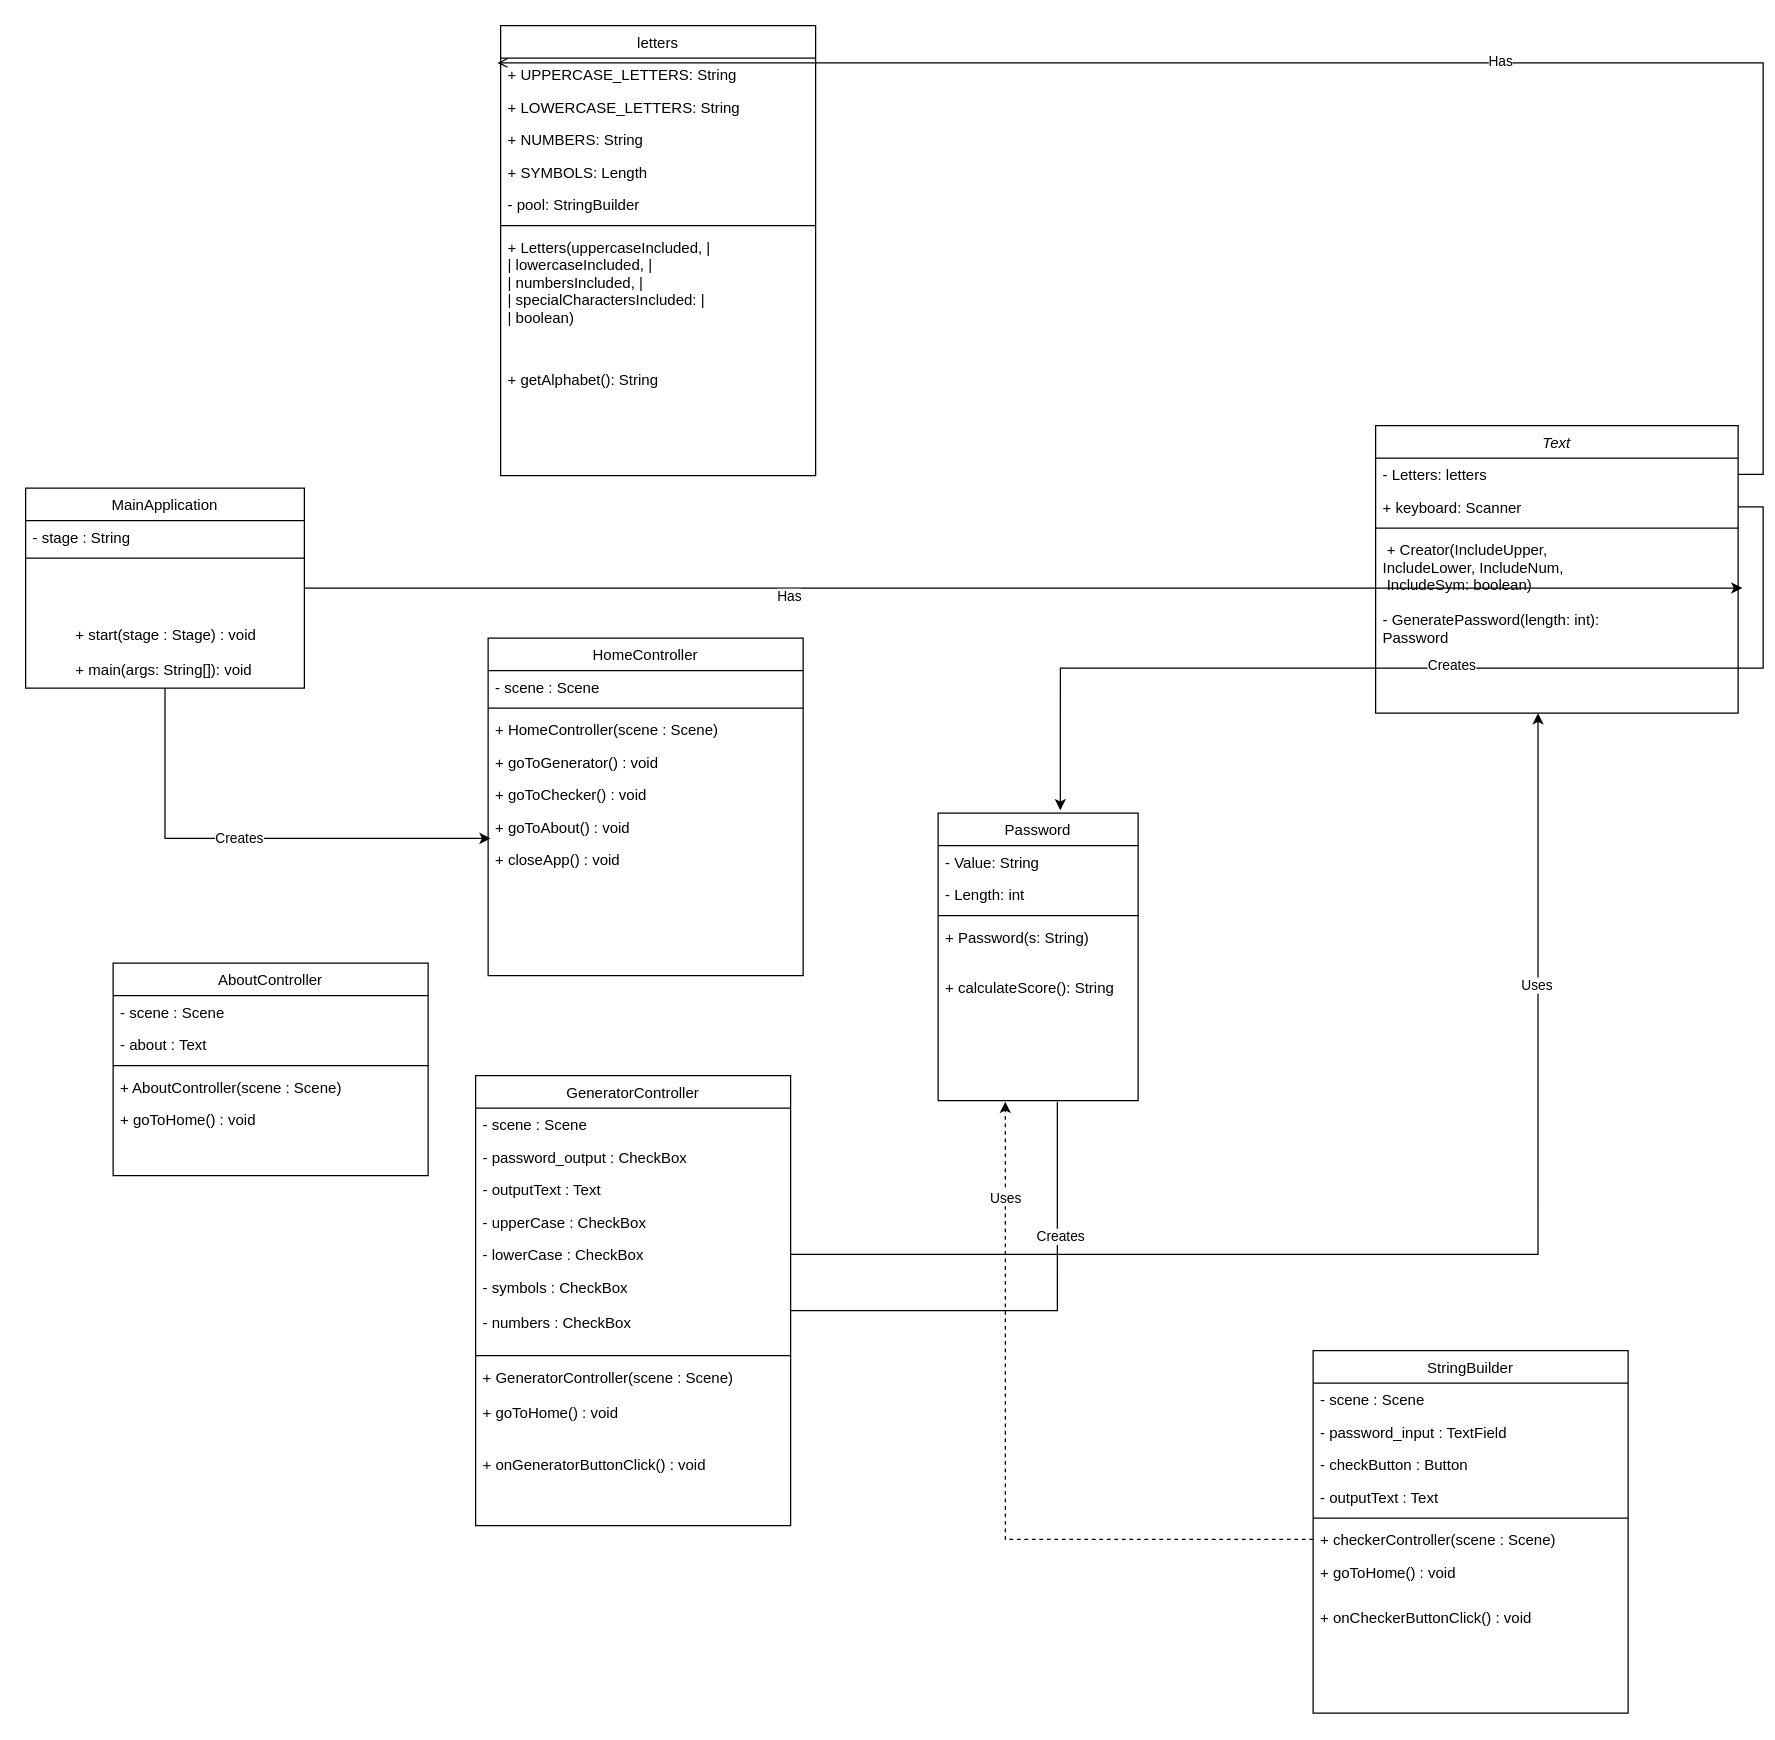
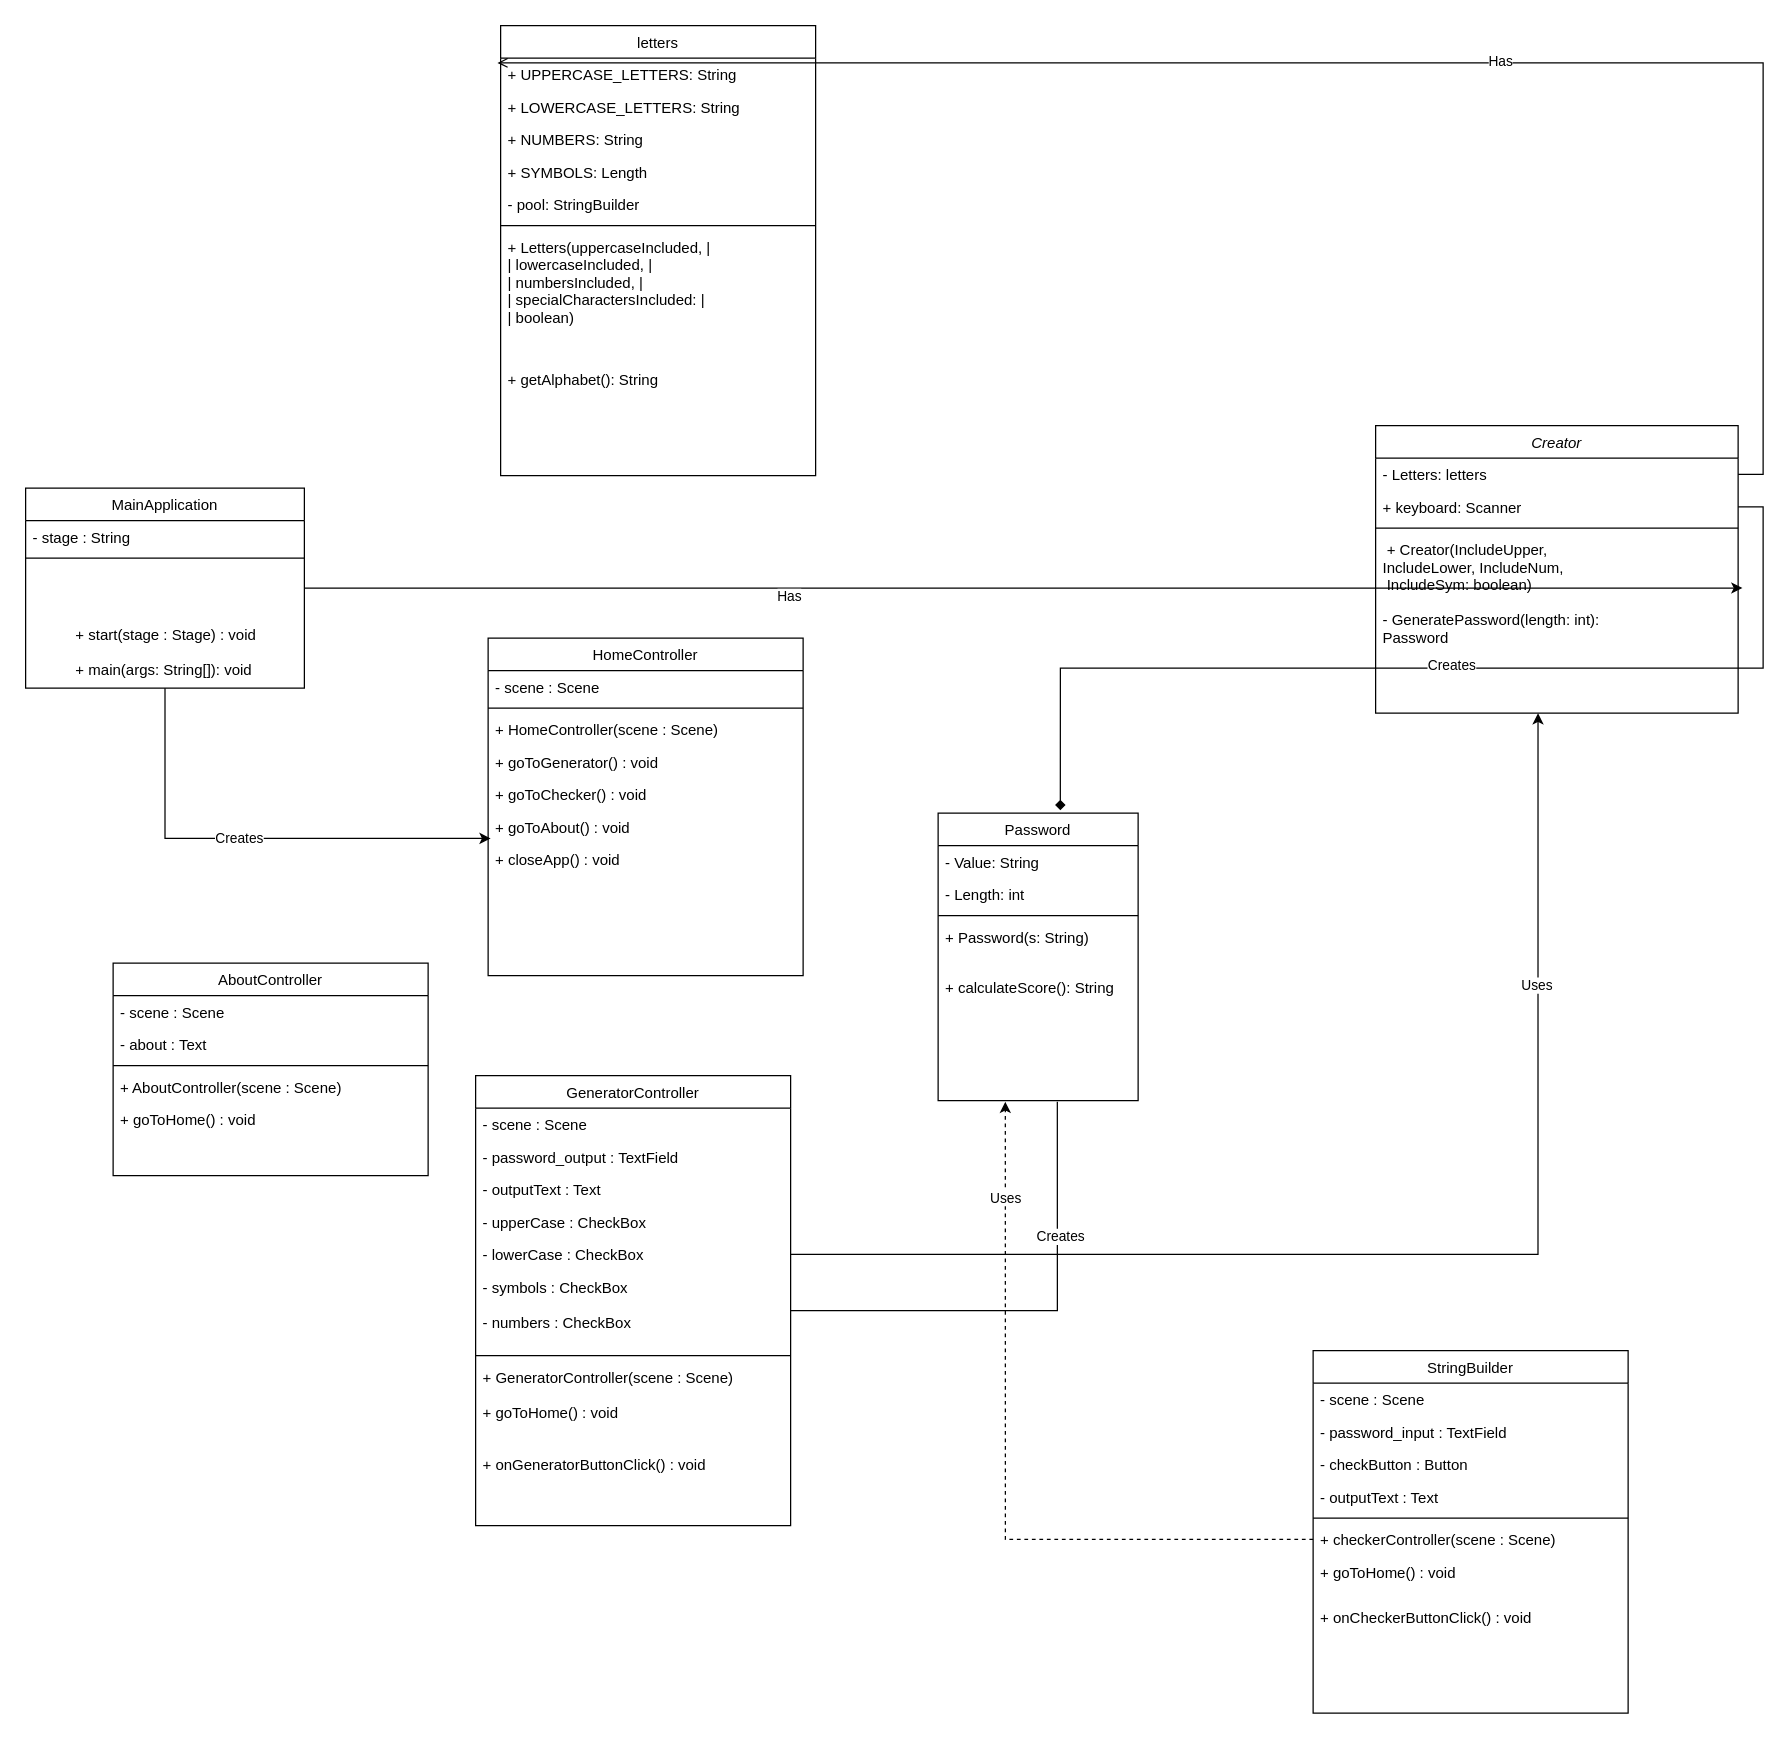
(1556, 443) -> (1556, 443)
(1060, 800) -> (1060, 799)
(592, 1158) -> (593, 1158)
